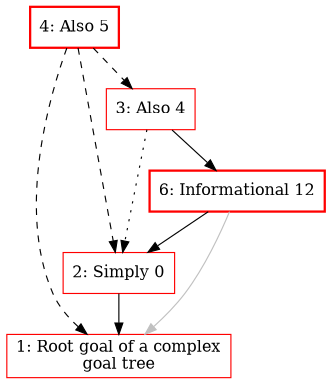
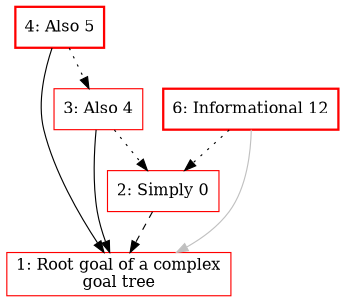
(109, 64) -> (77, 63)
(96, 144) -> none
(190, 146) -> (95, 186)
(37, 191) -> (50, 150)
(183, 229) -> (211, 146)
(119, 308) -> (144, 227)
